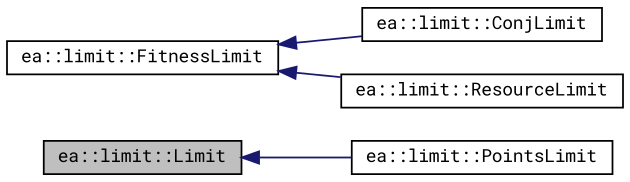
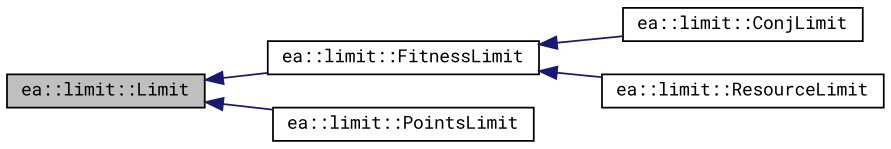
none -> (245, 75)
